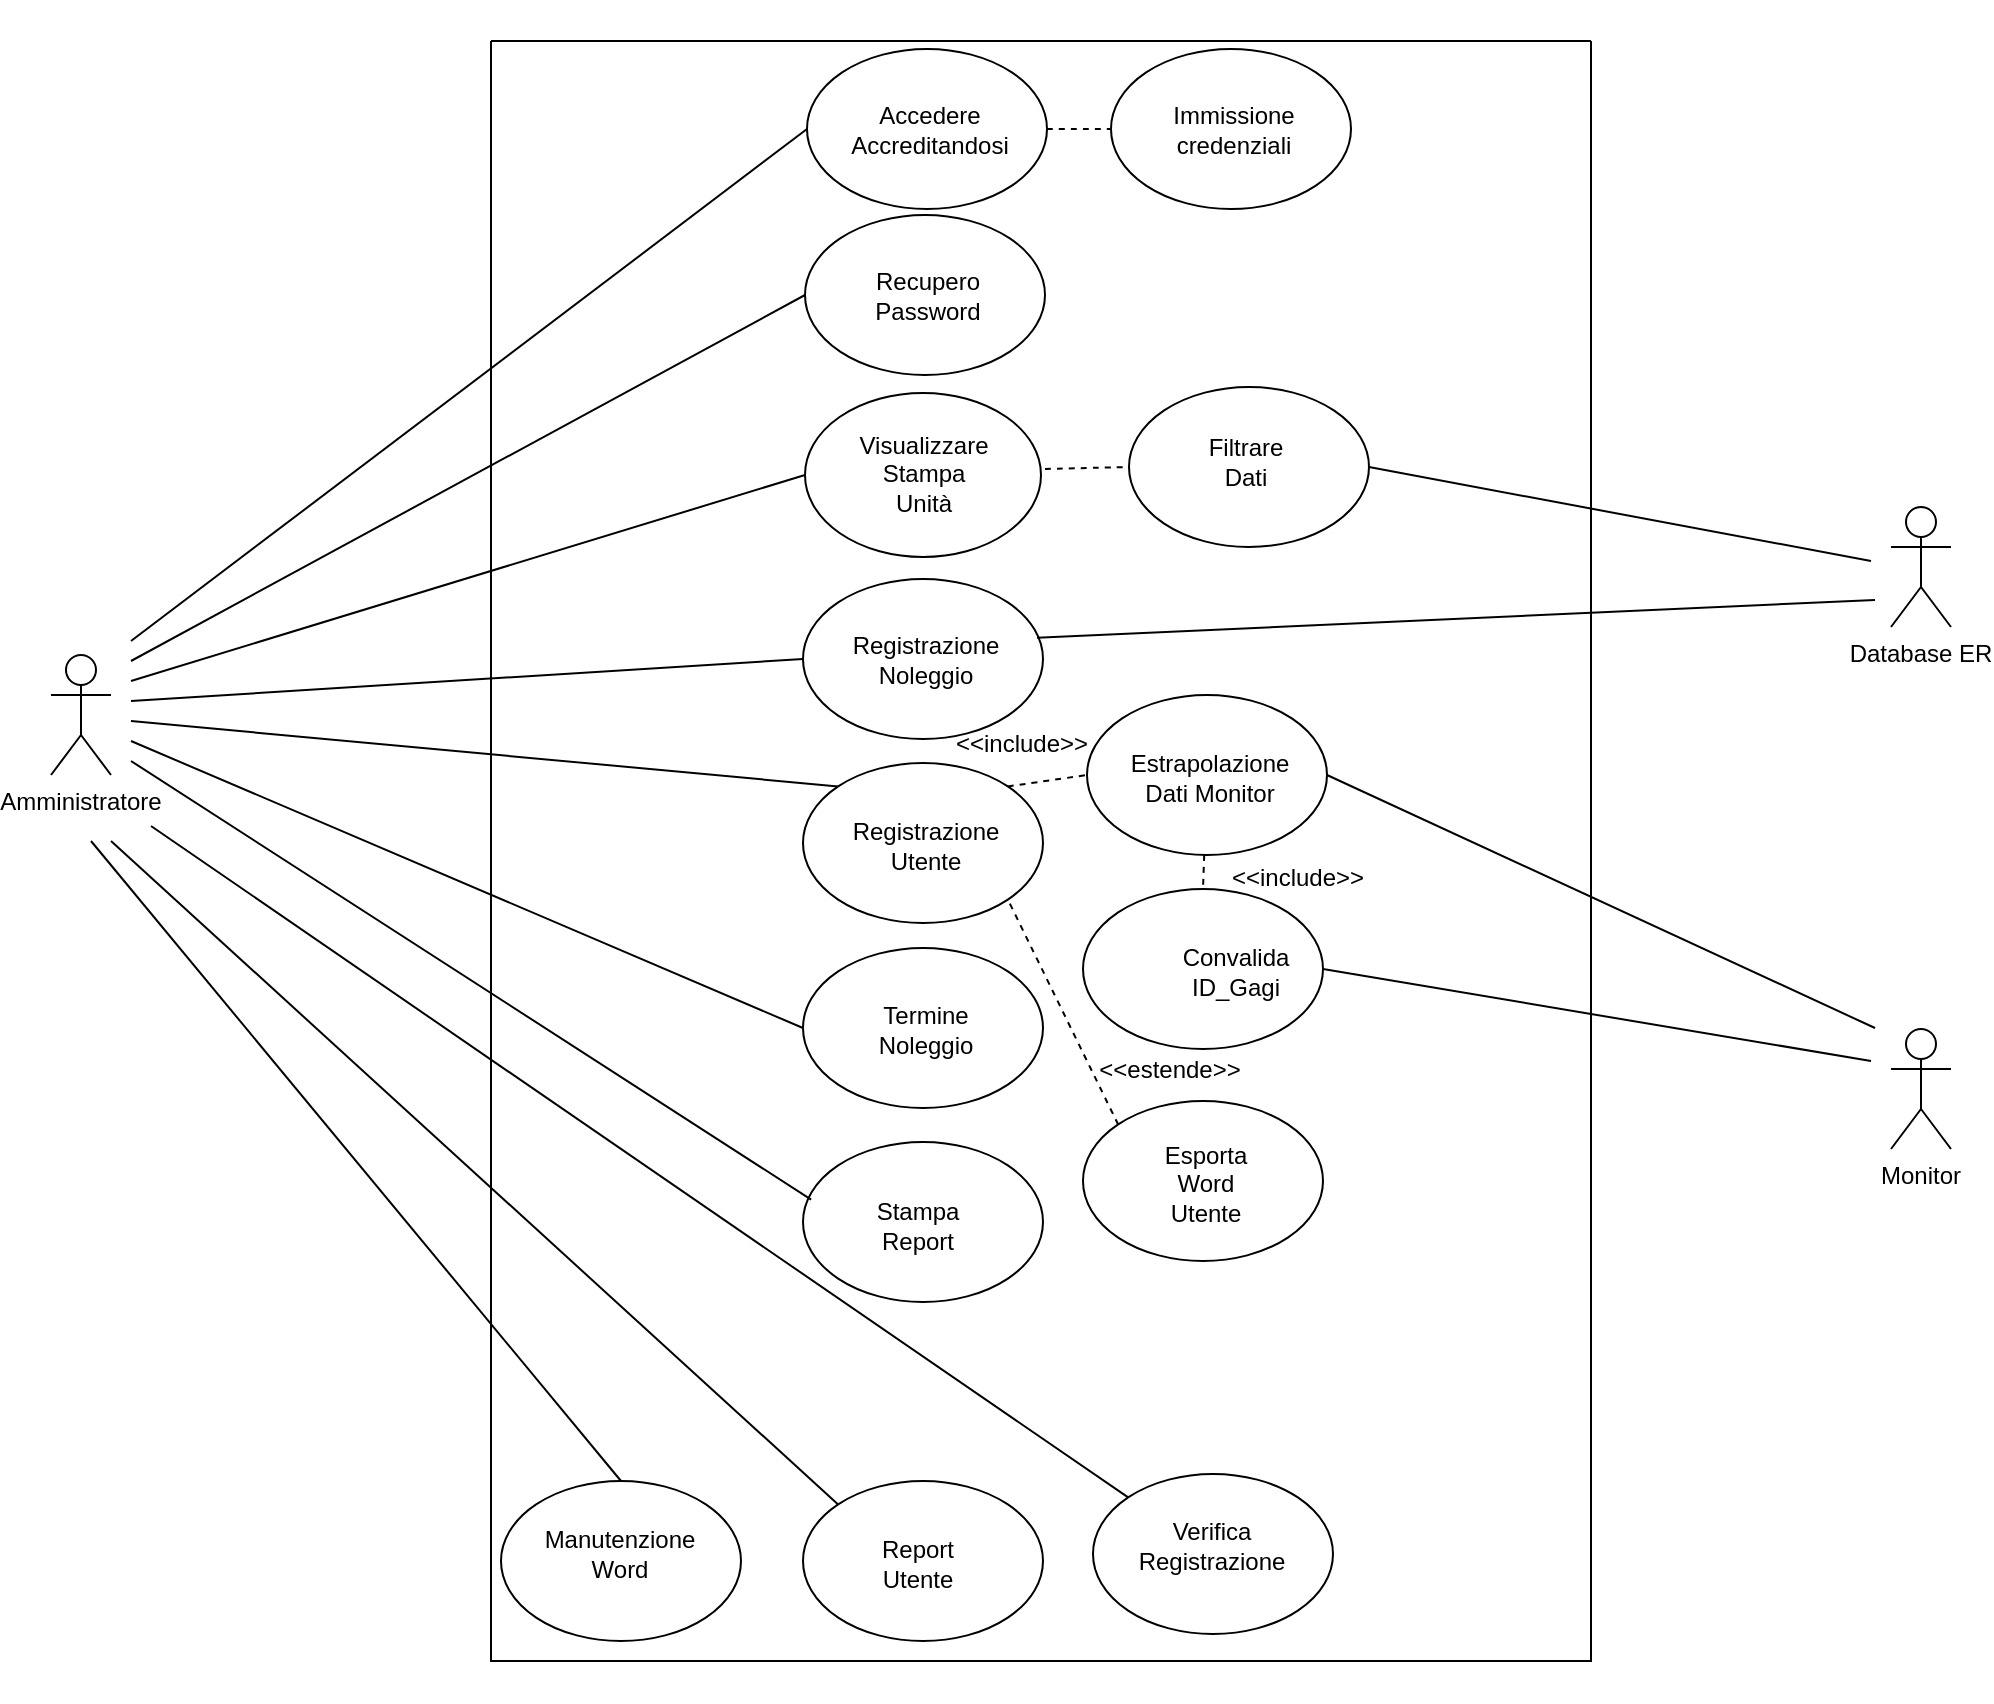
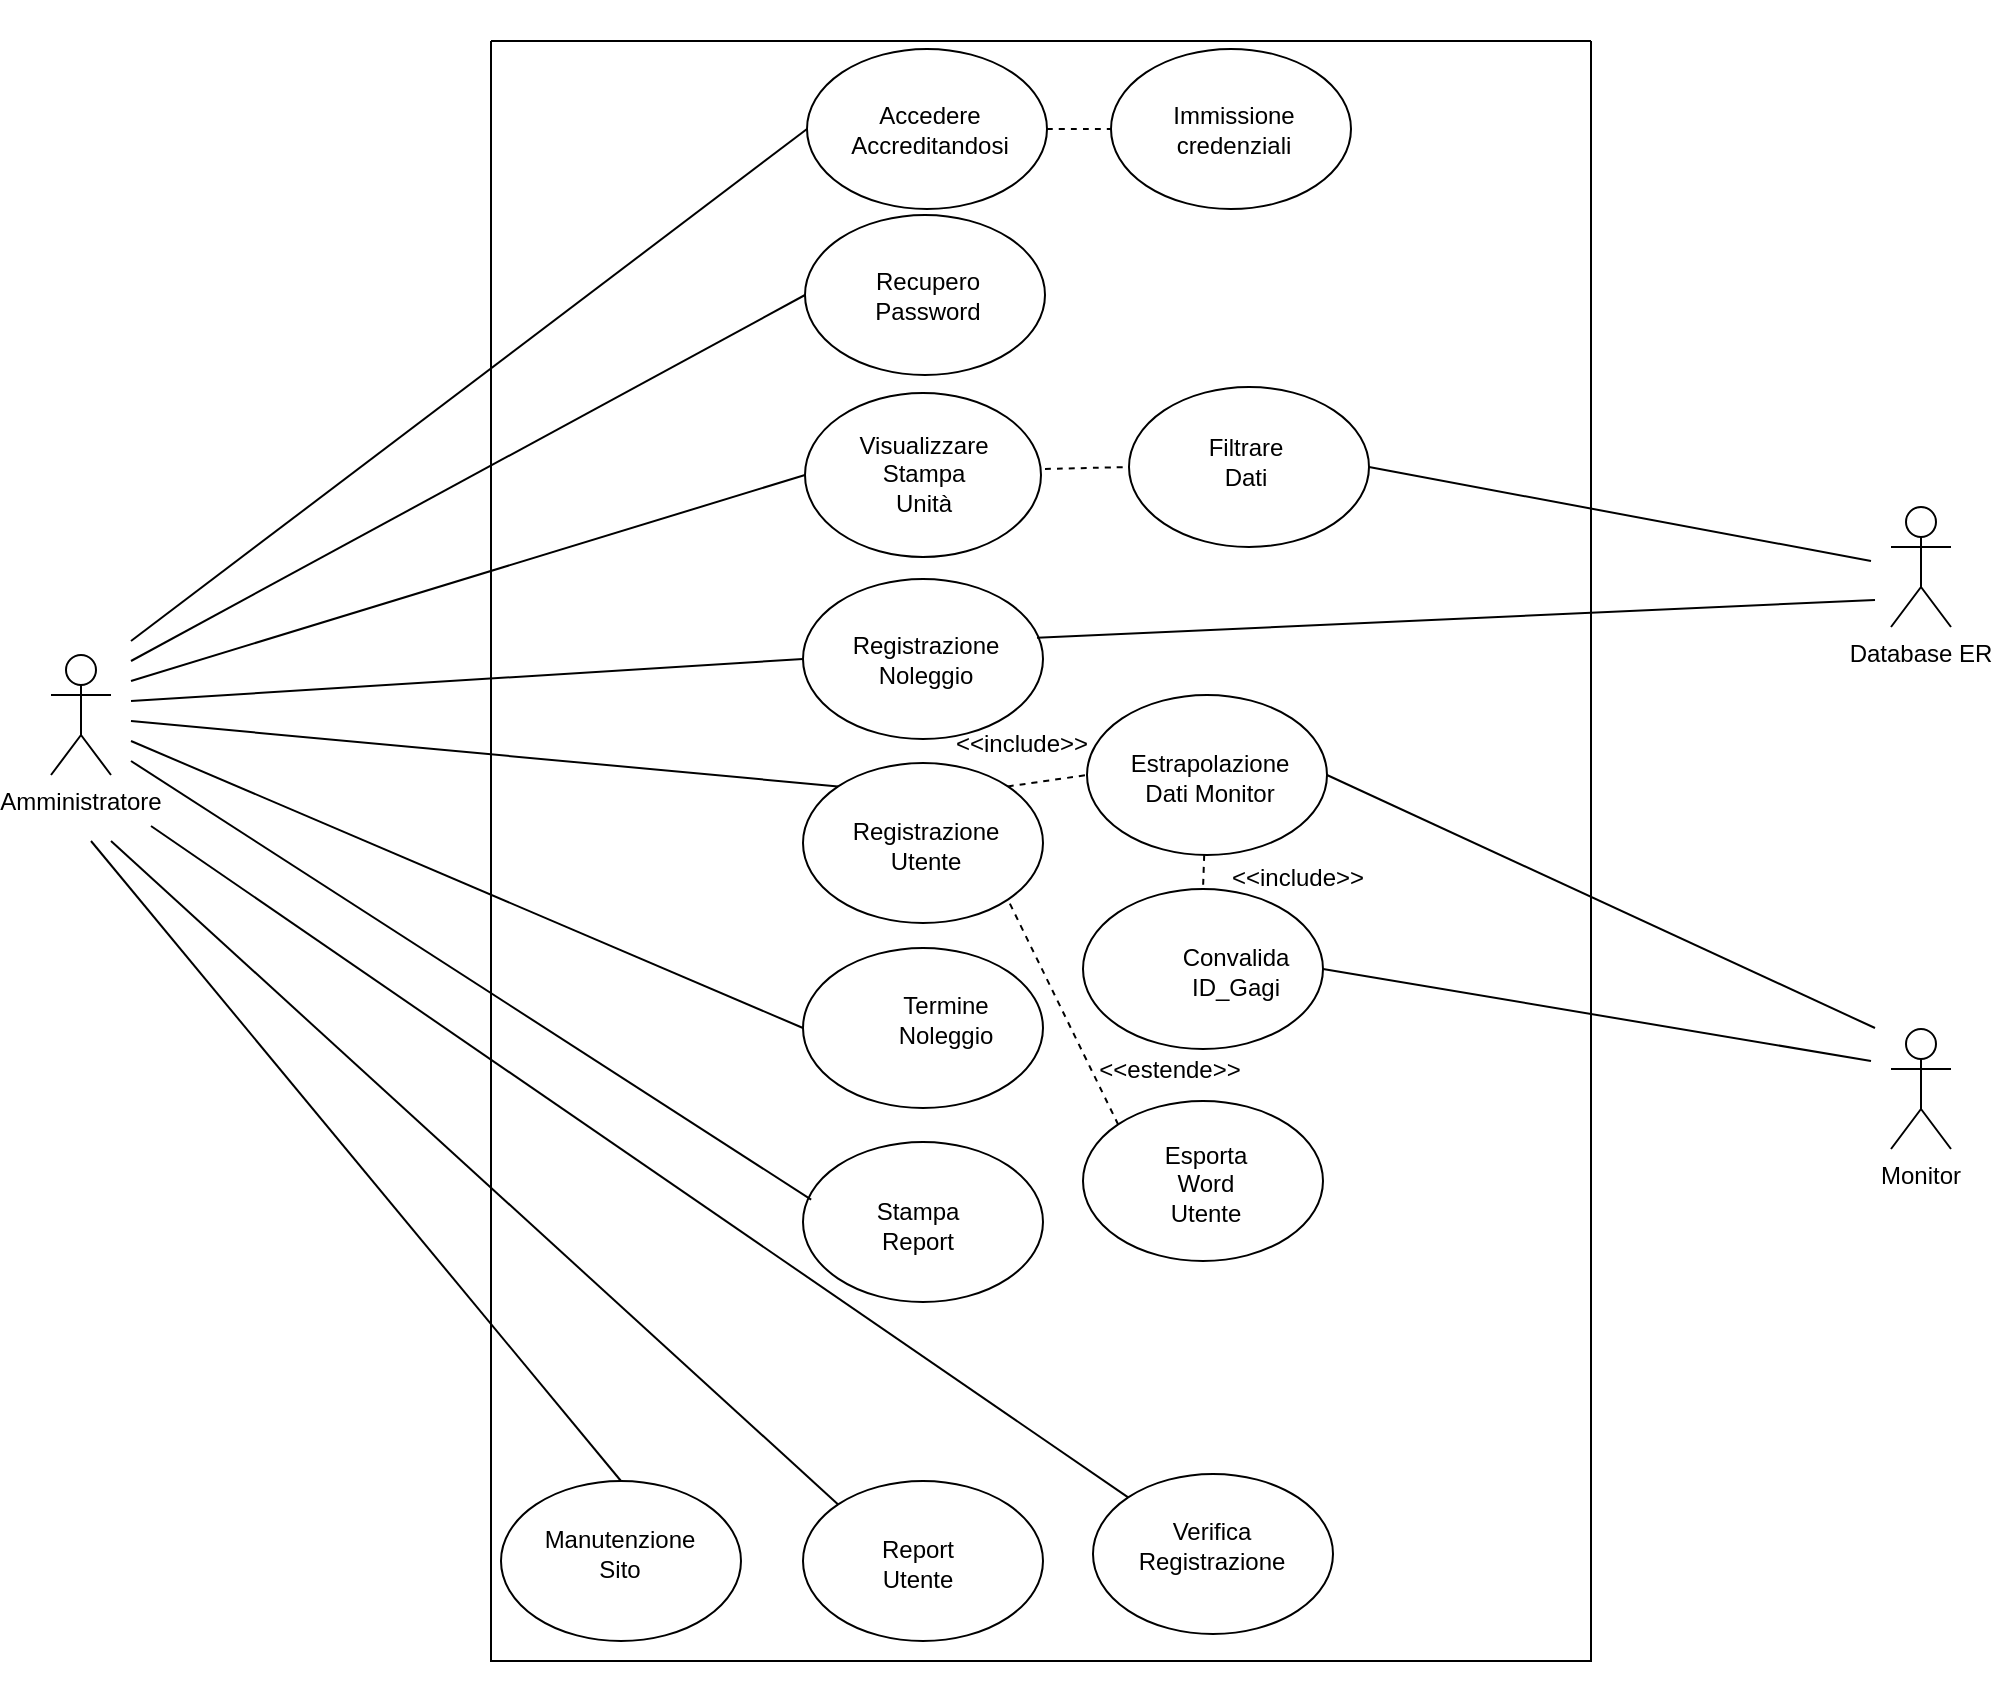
(927, 1030) -> (947, 1020)
(621, 1555) -> (621, 1555)
